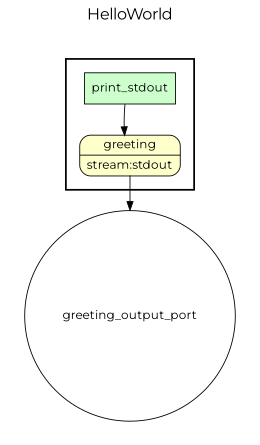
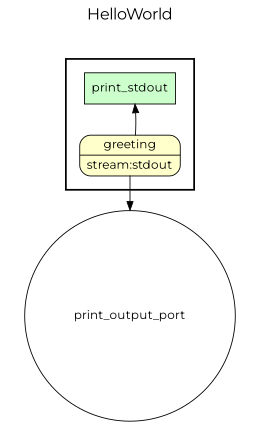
(124, 115) -> (136, 124)
(130, 316) -> (130, 316)
